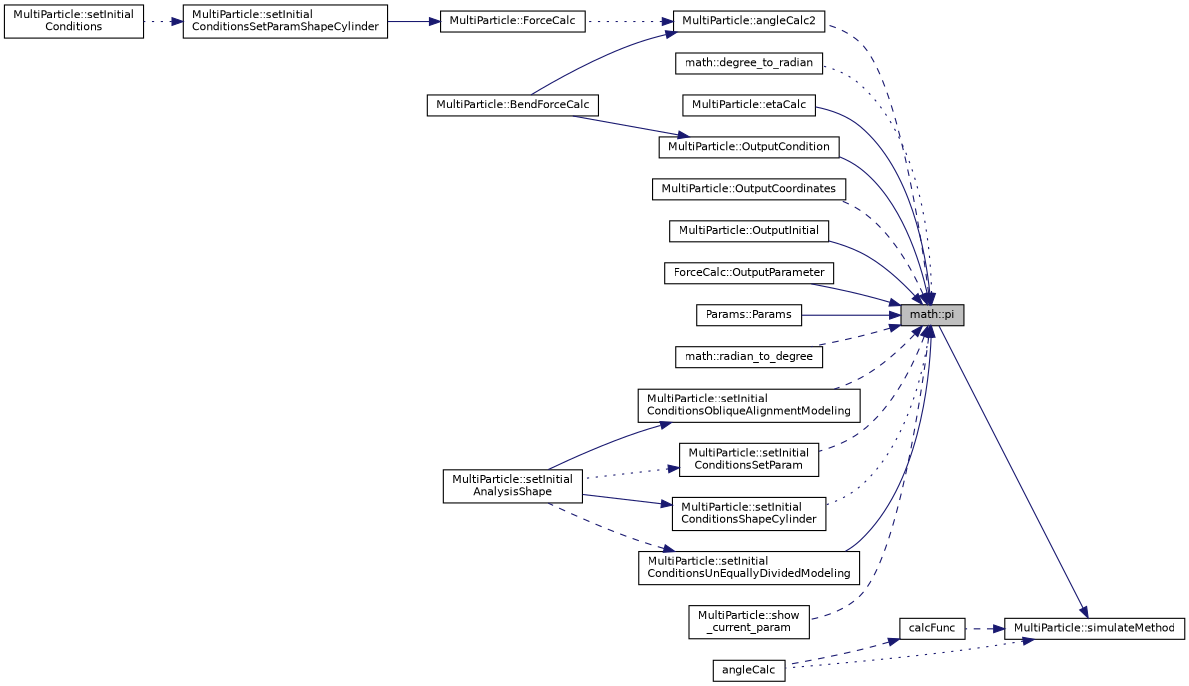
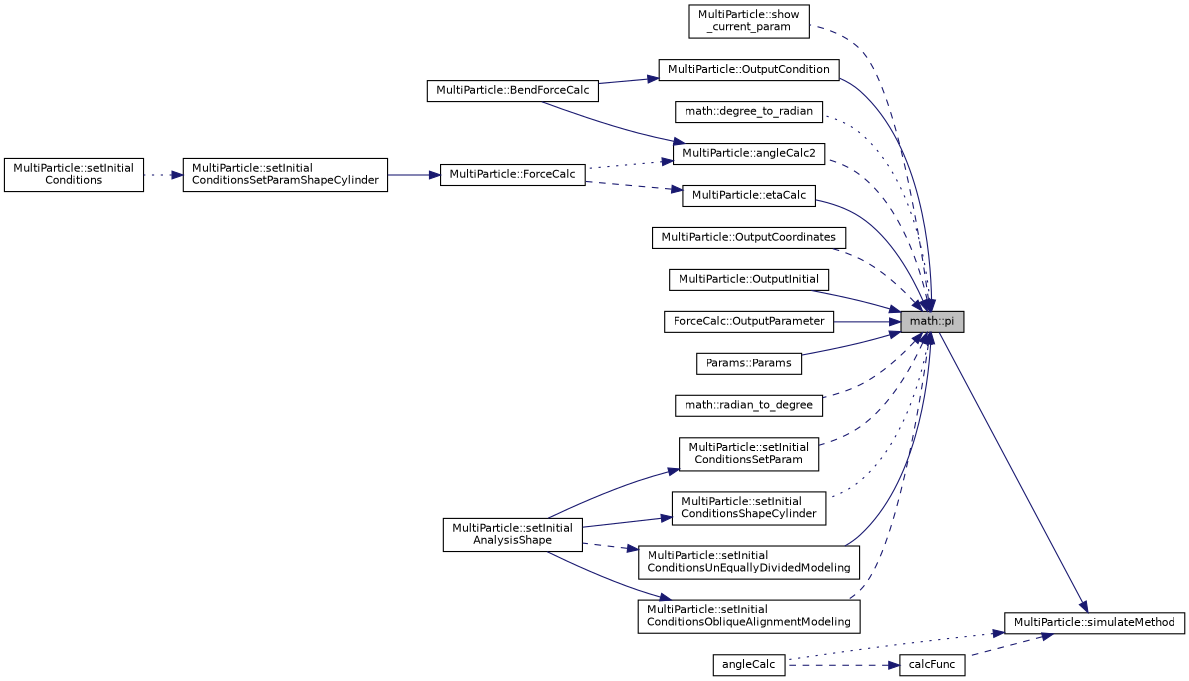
none -> (629, 185)
(625, 474) -> (607, 492)
